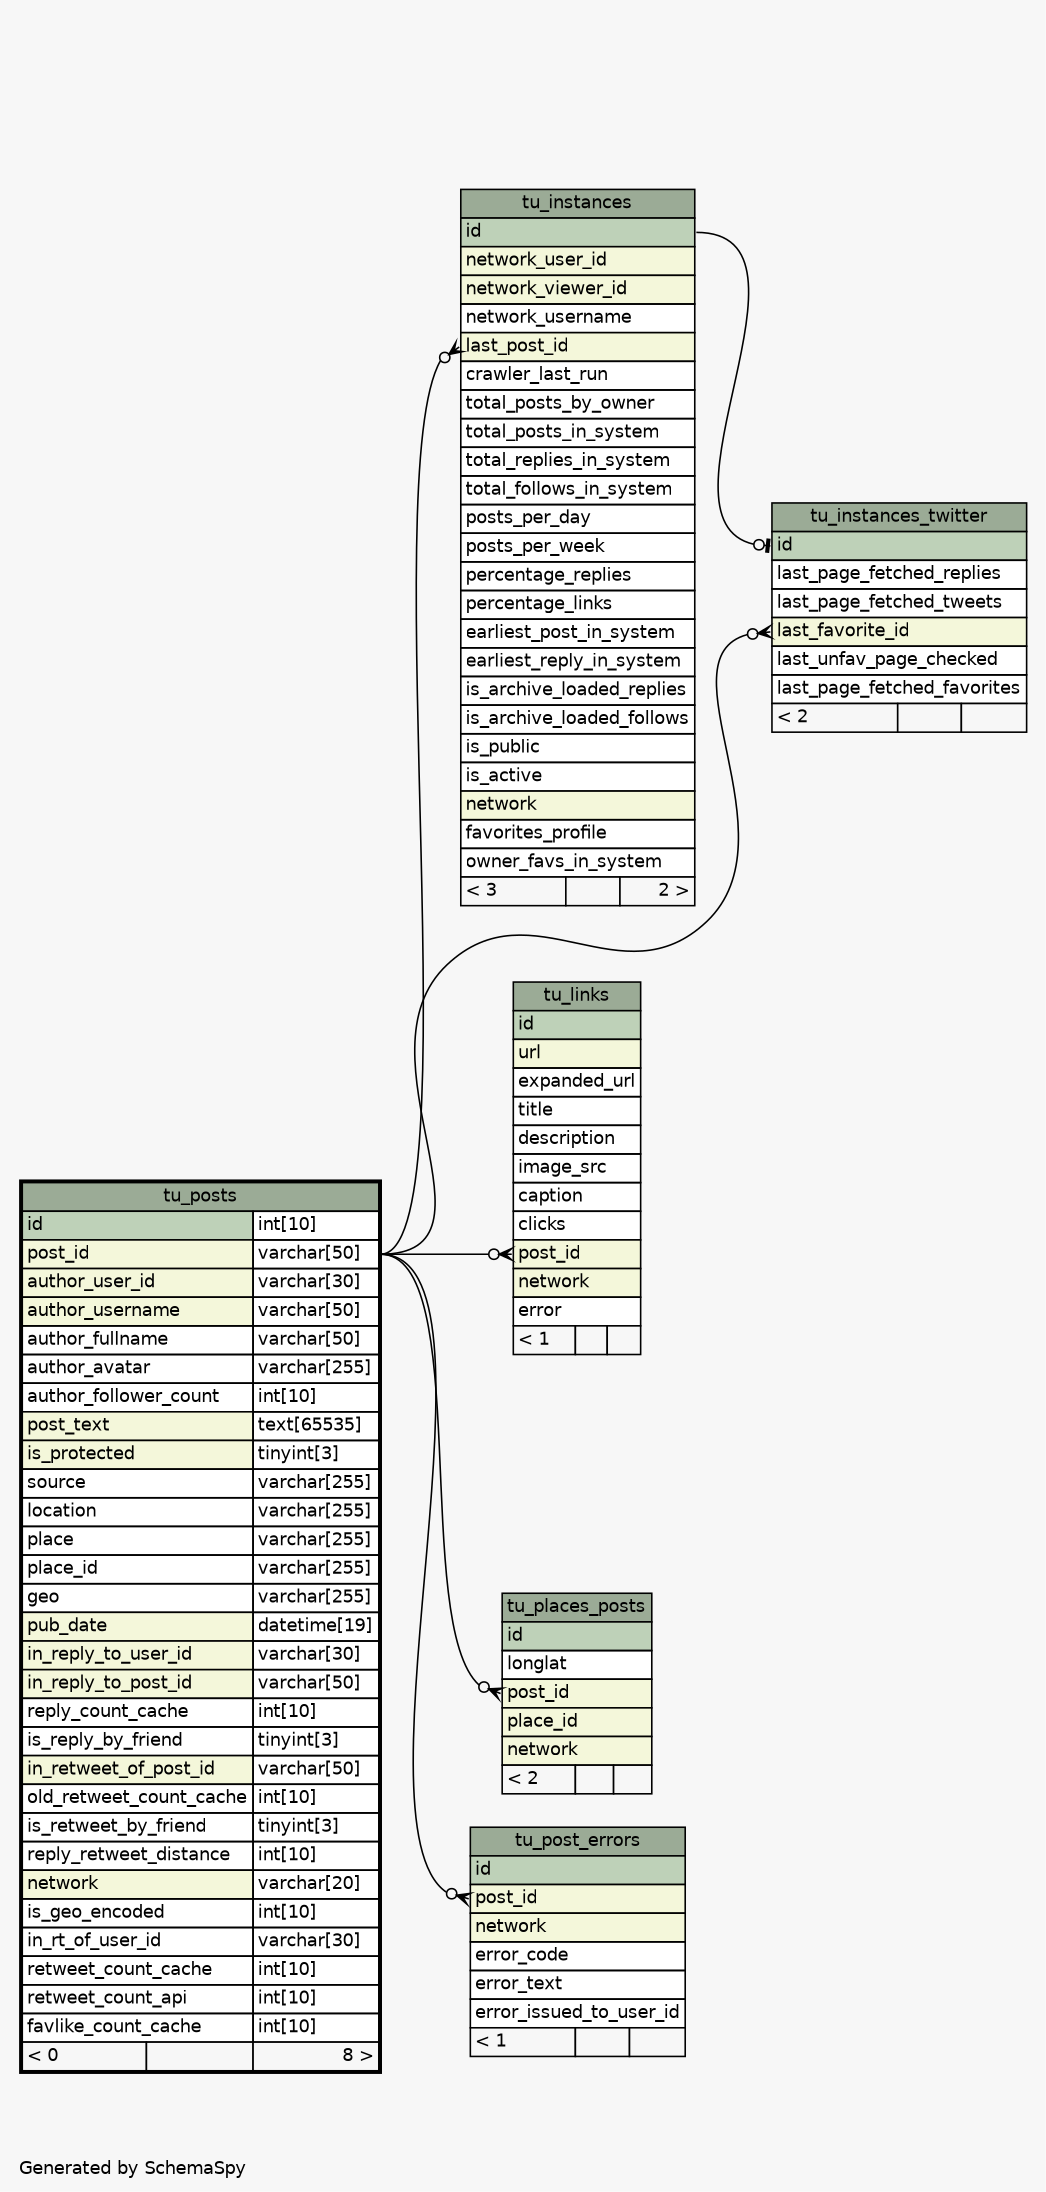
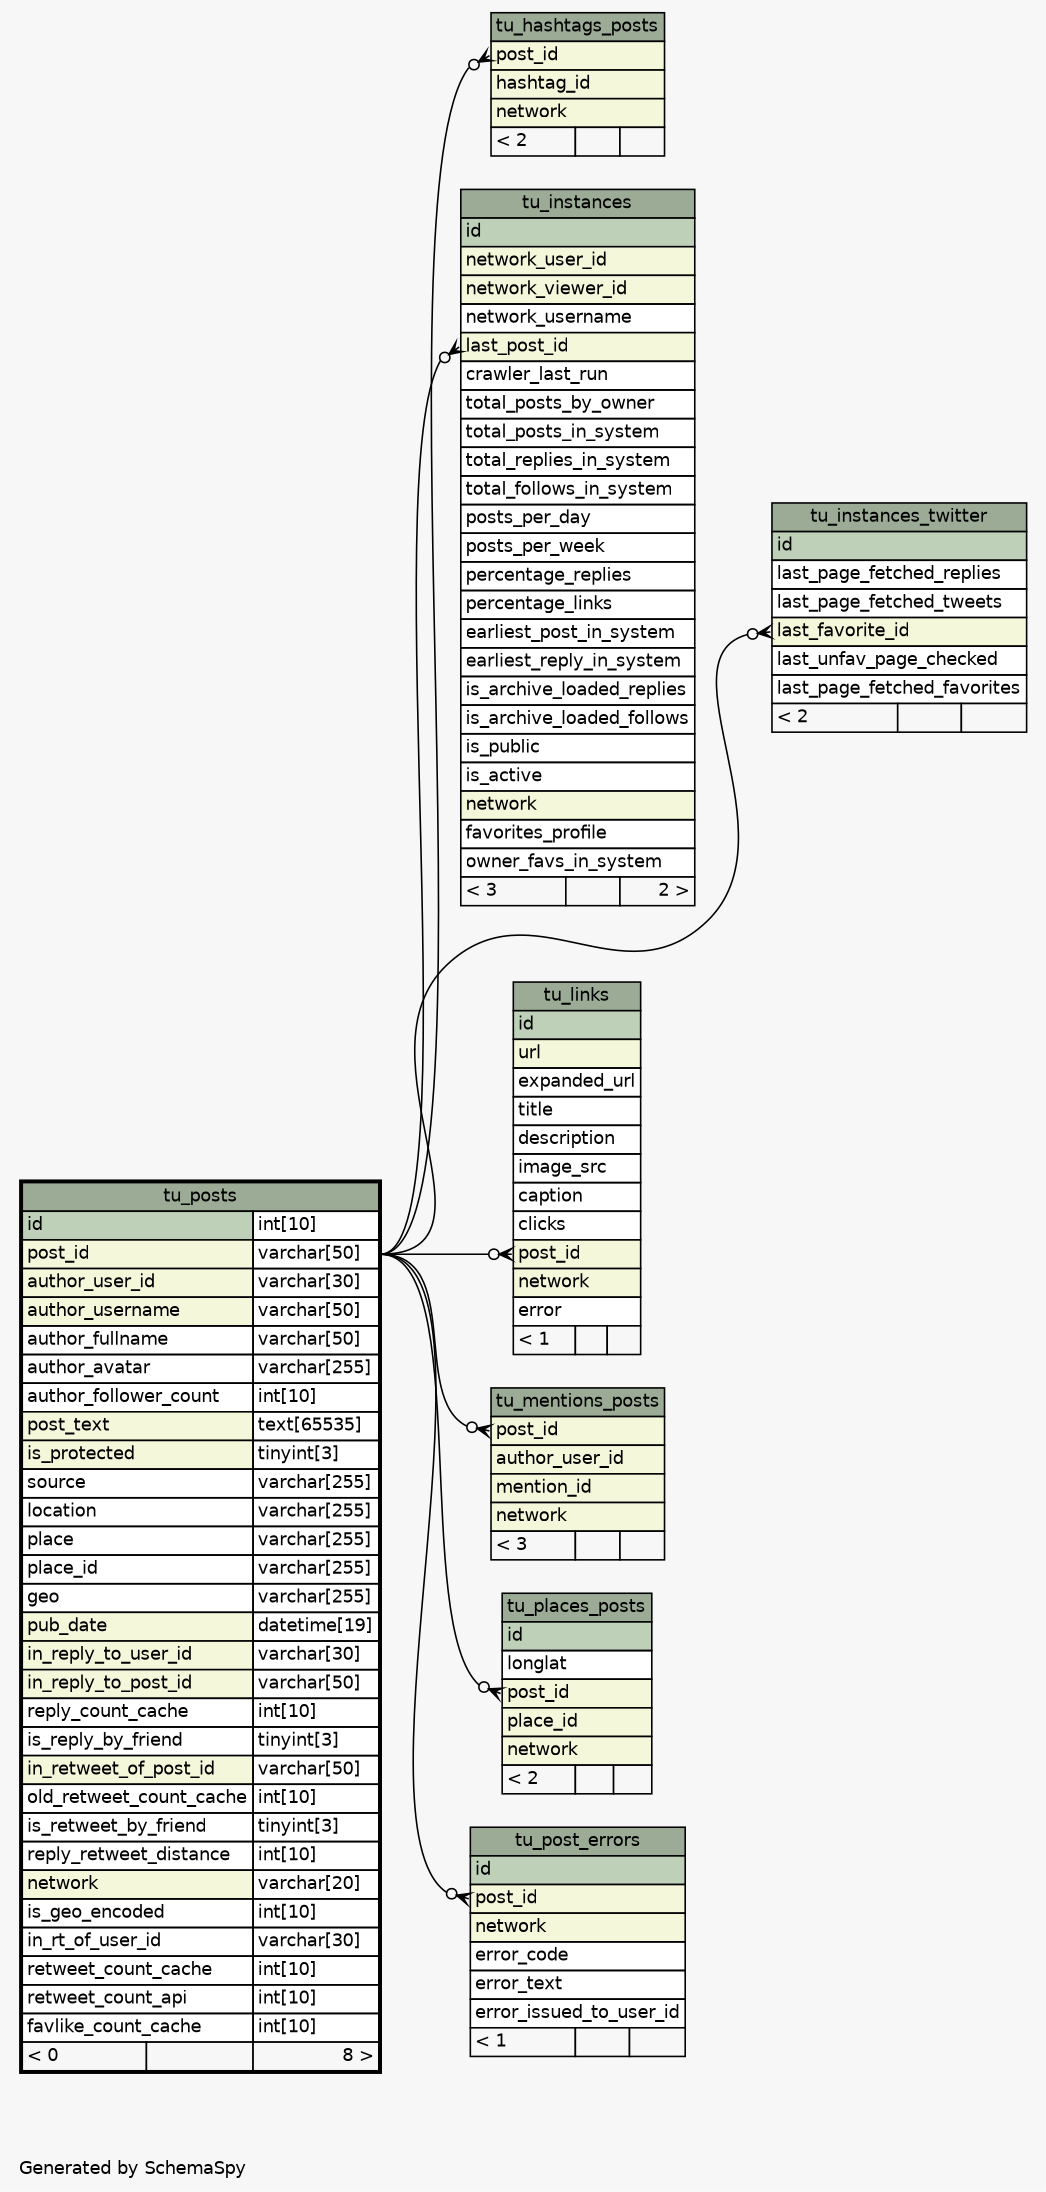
none -> (577, 84)
(735, 381) -> none
none -> (577, 1474)
